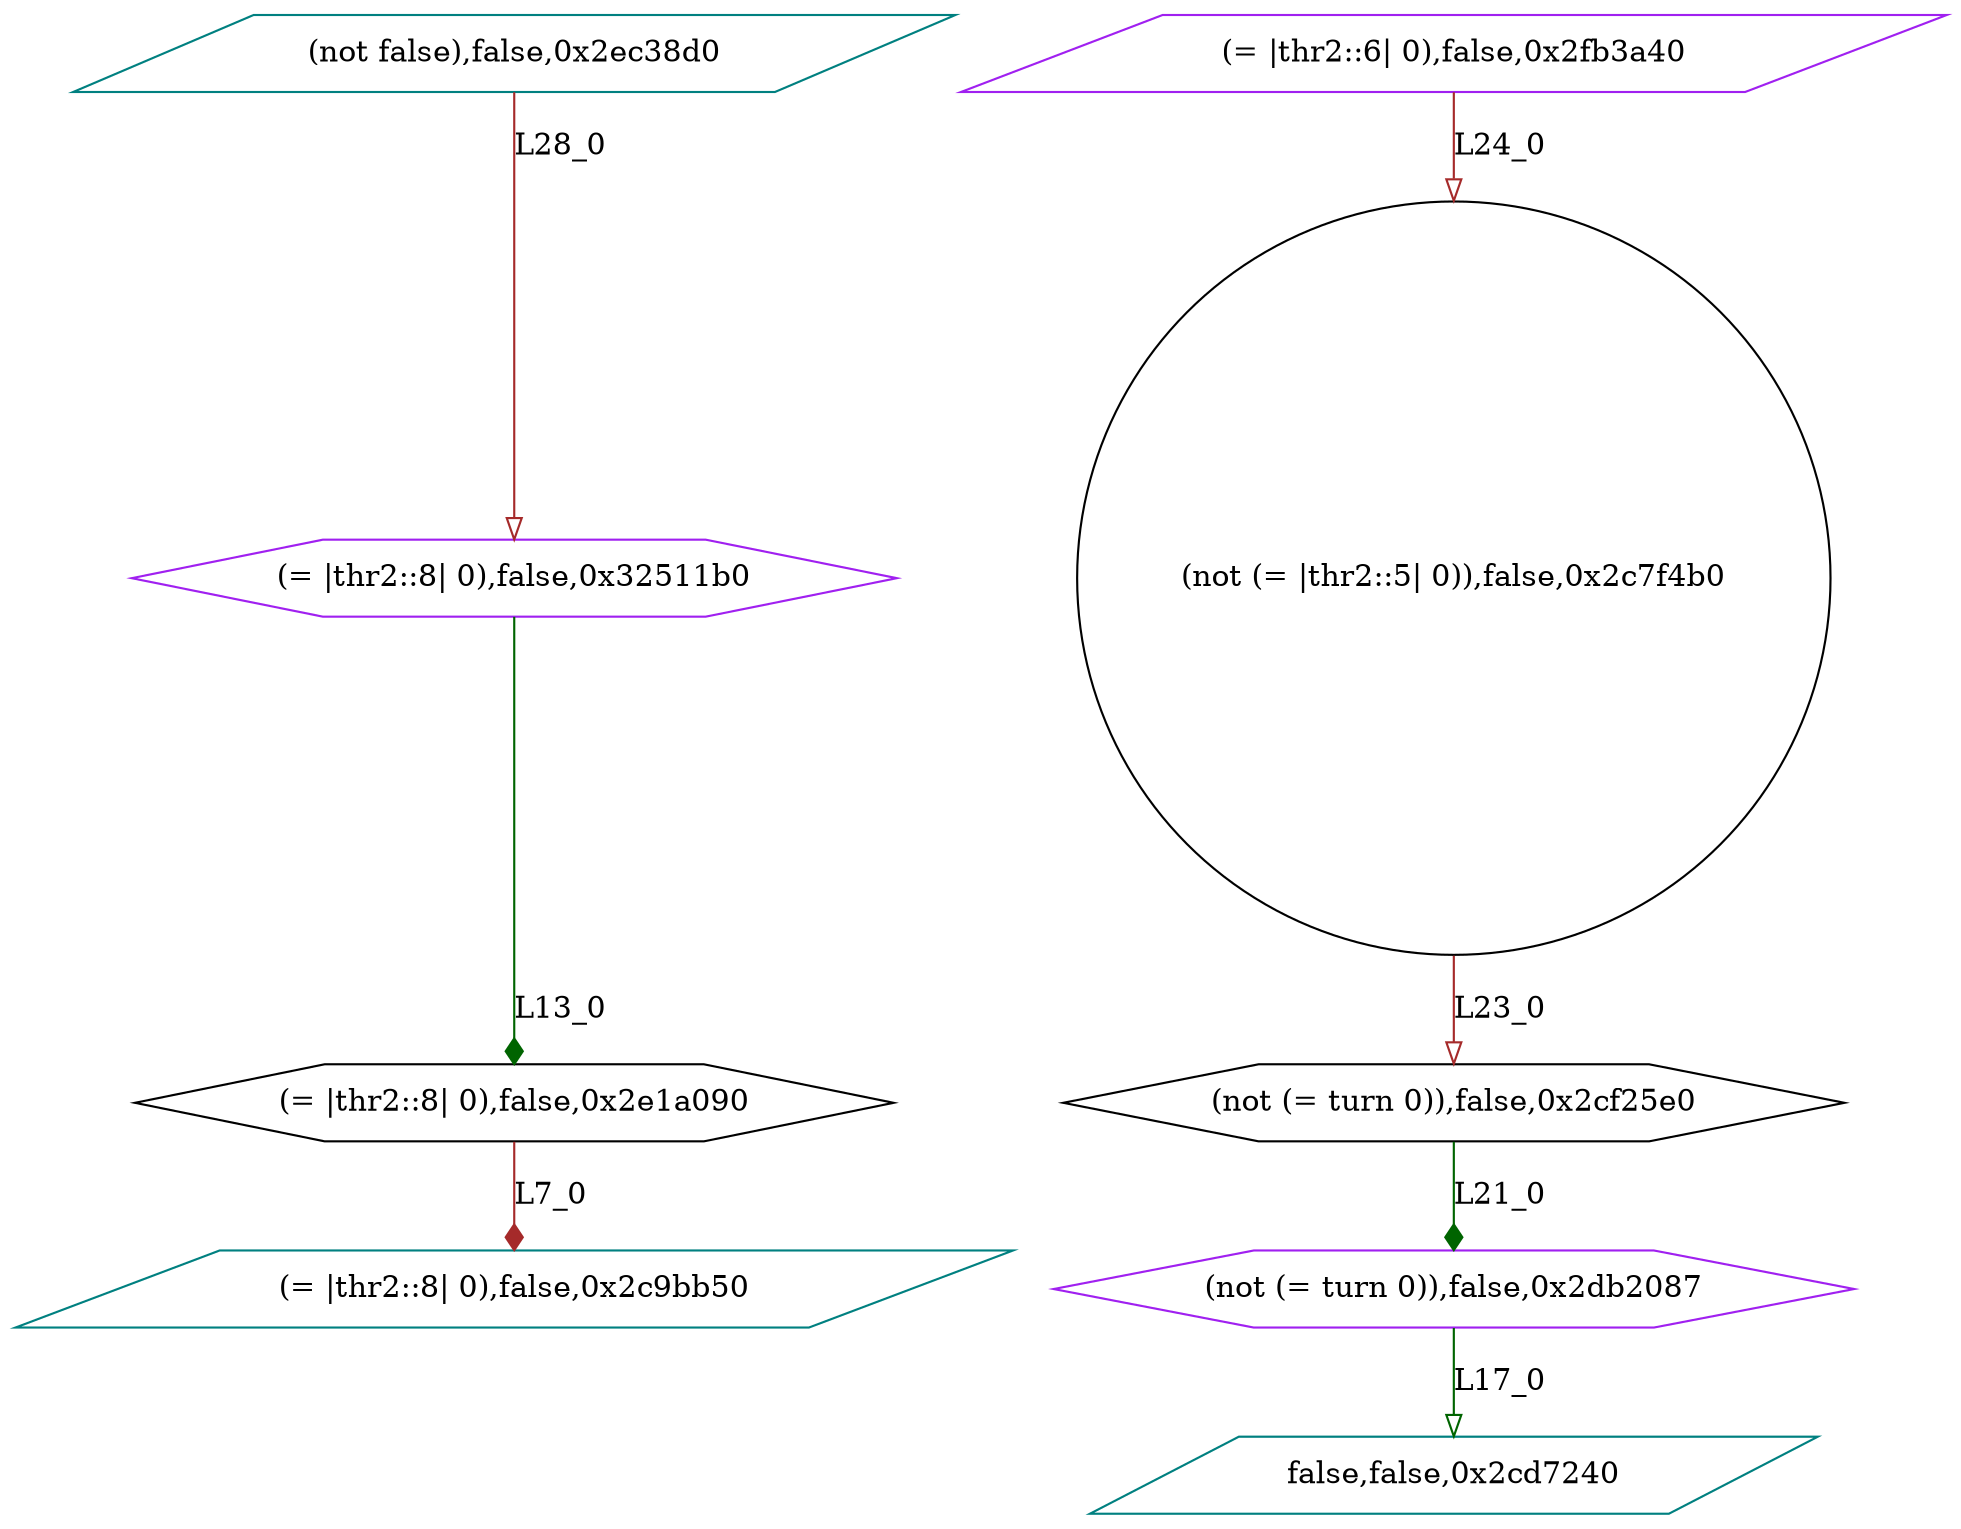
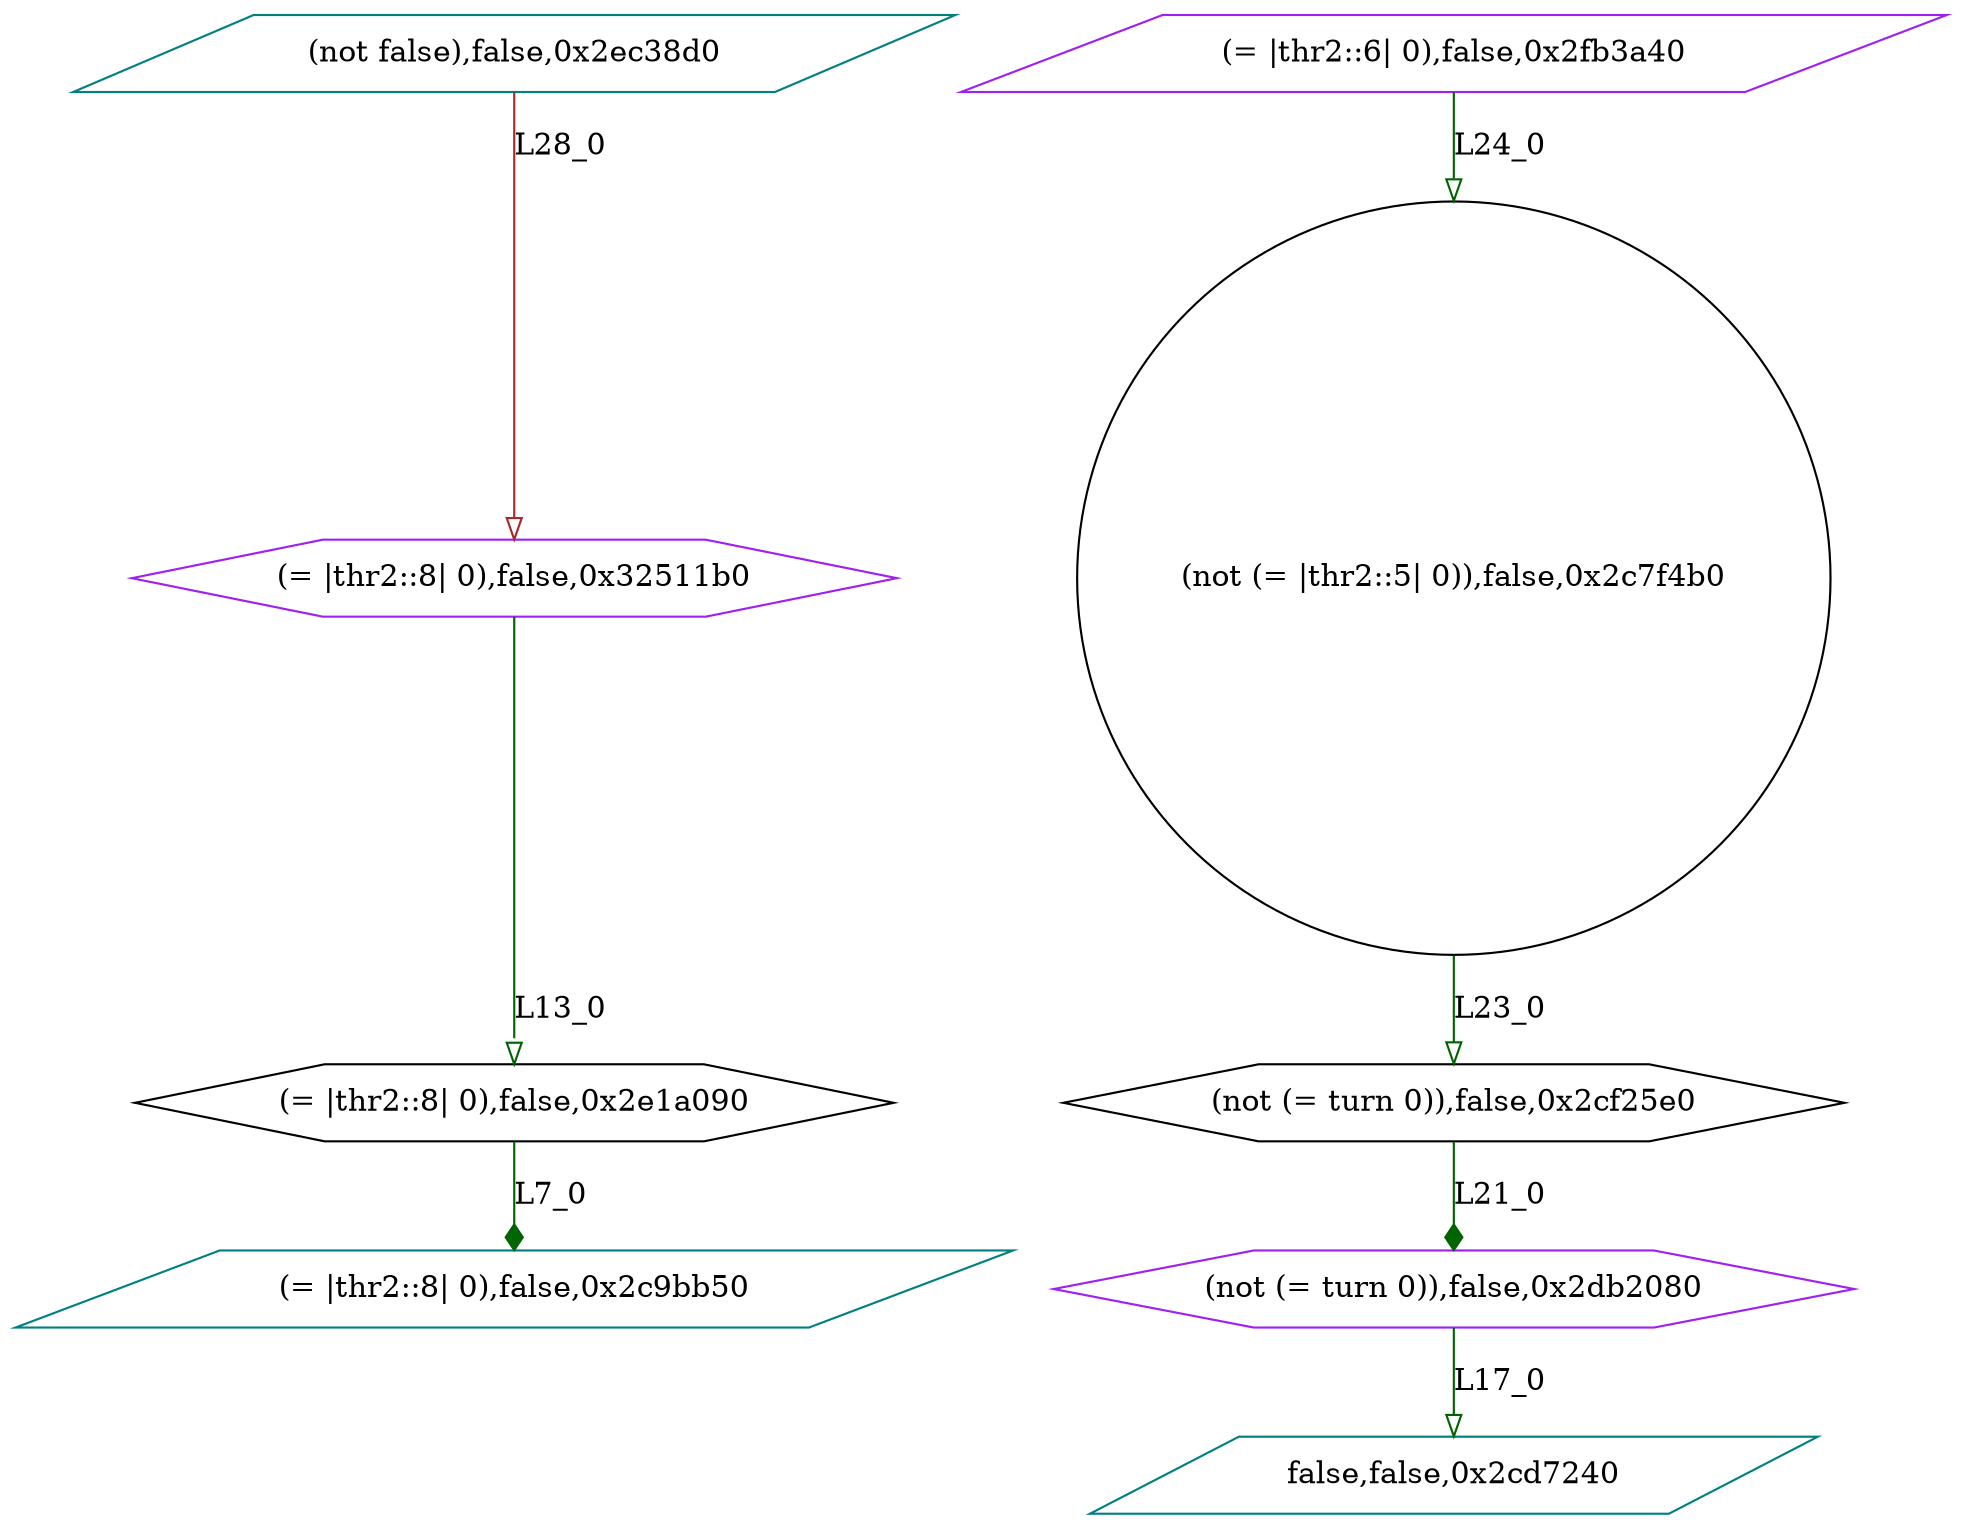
(1454, 135) -> (1454, 135)
(514, 828) -> (514, 828)
(1454, 999) -> (1454, 999)
(514, 1183) -> (514, 1183)
(1454, 1289) -> (1454, 1289)
